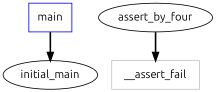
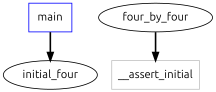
(156, 18) -> (156, 18)
(50, 75) -> (50, 75)
(156, 75) -> (156, 75)
